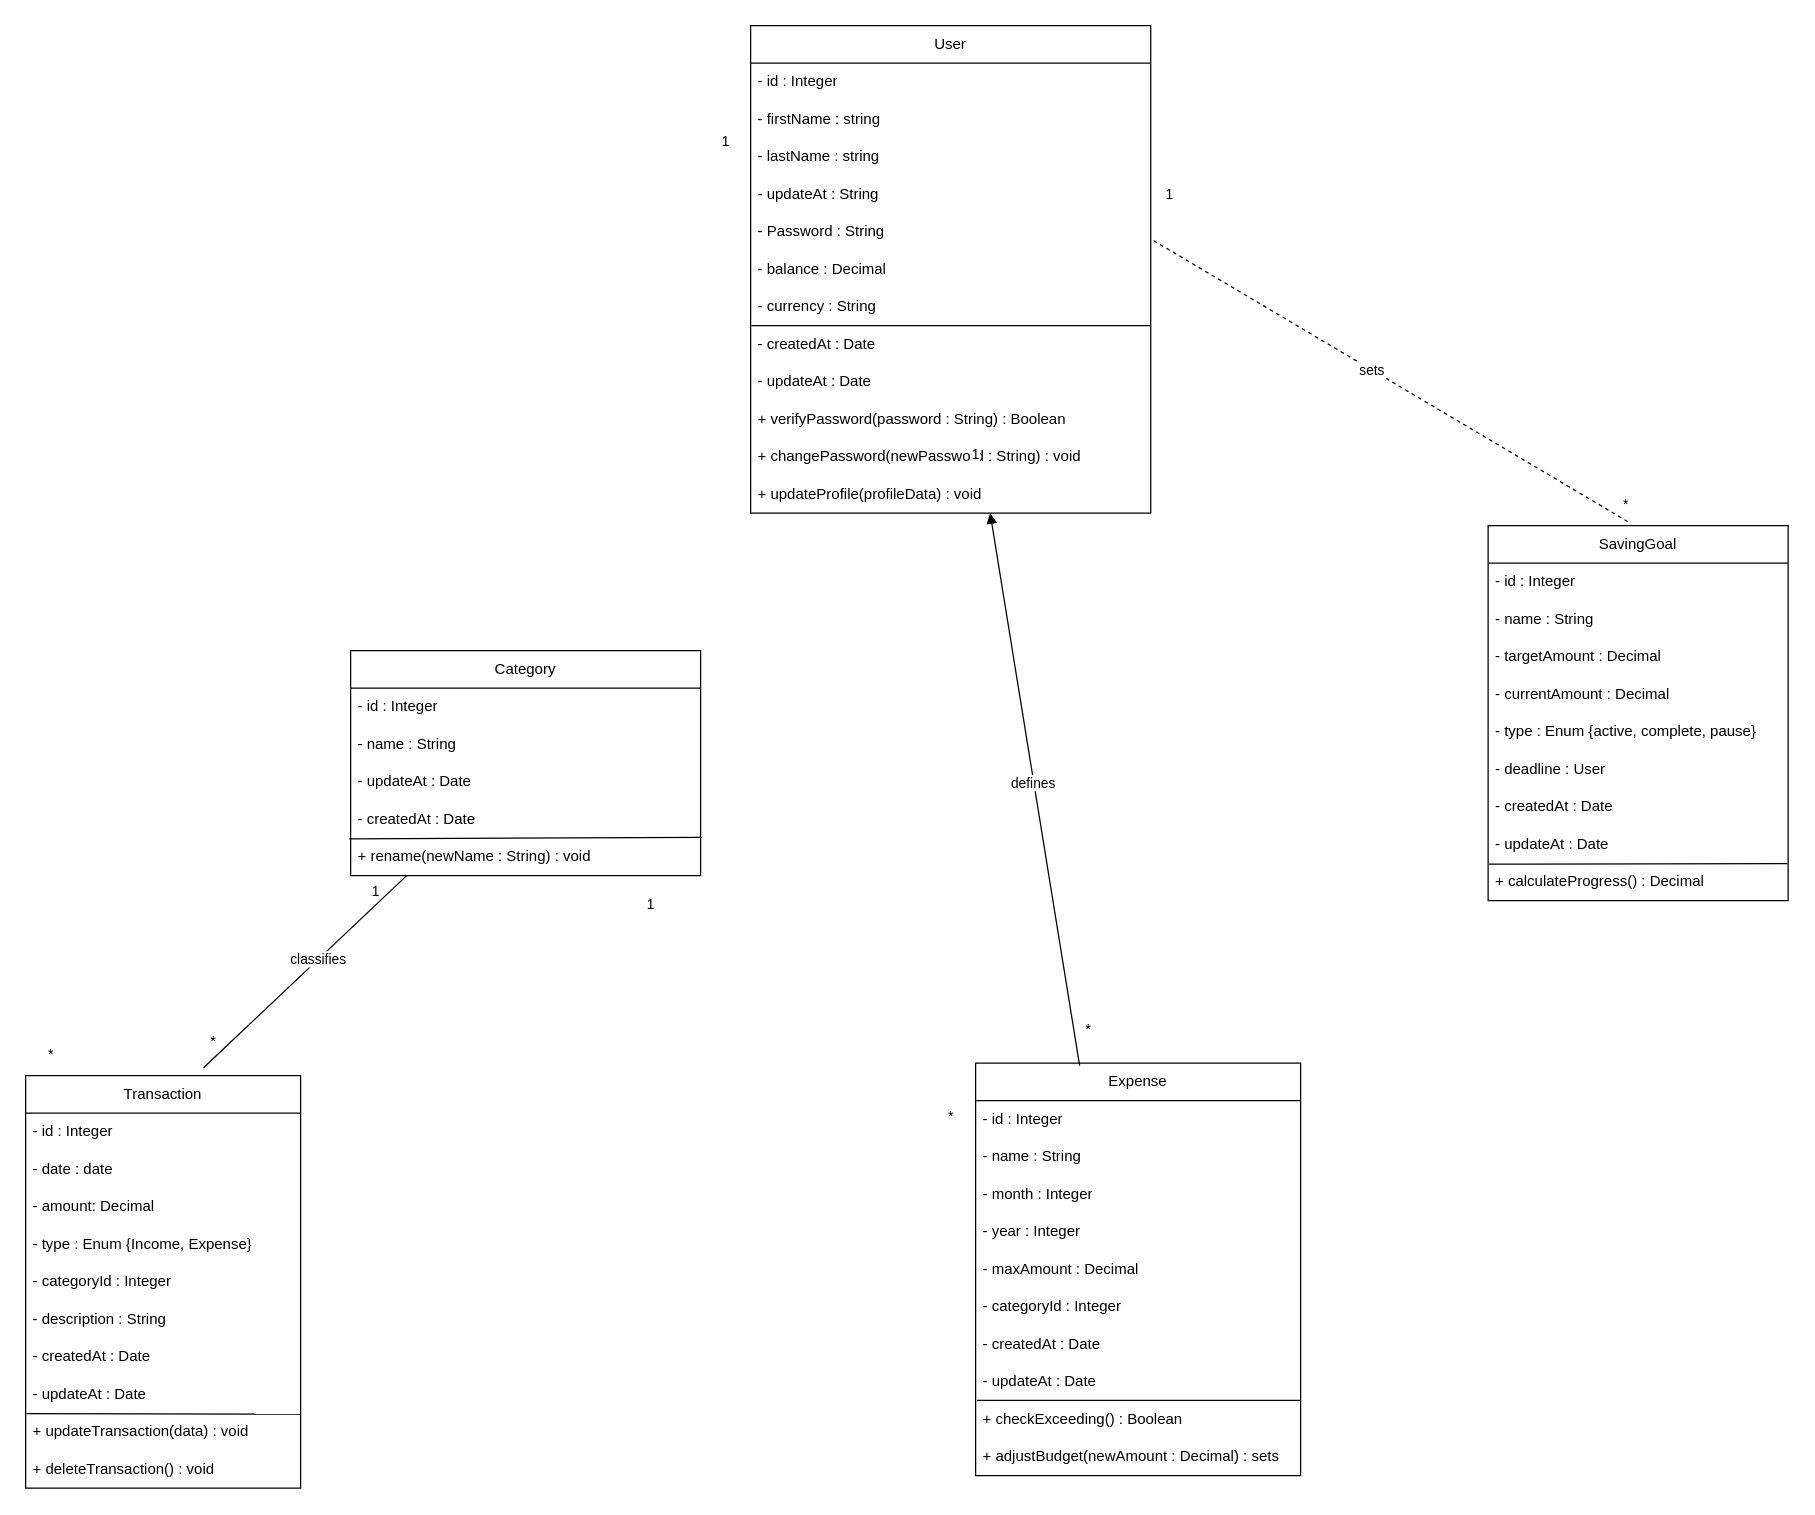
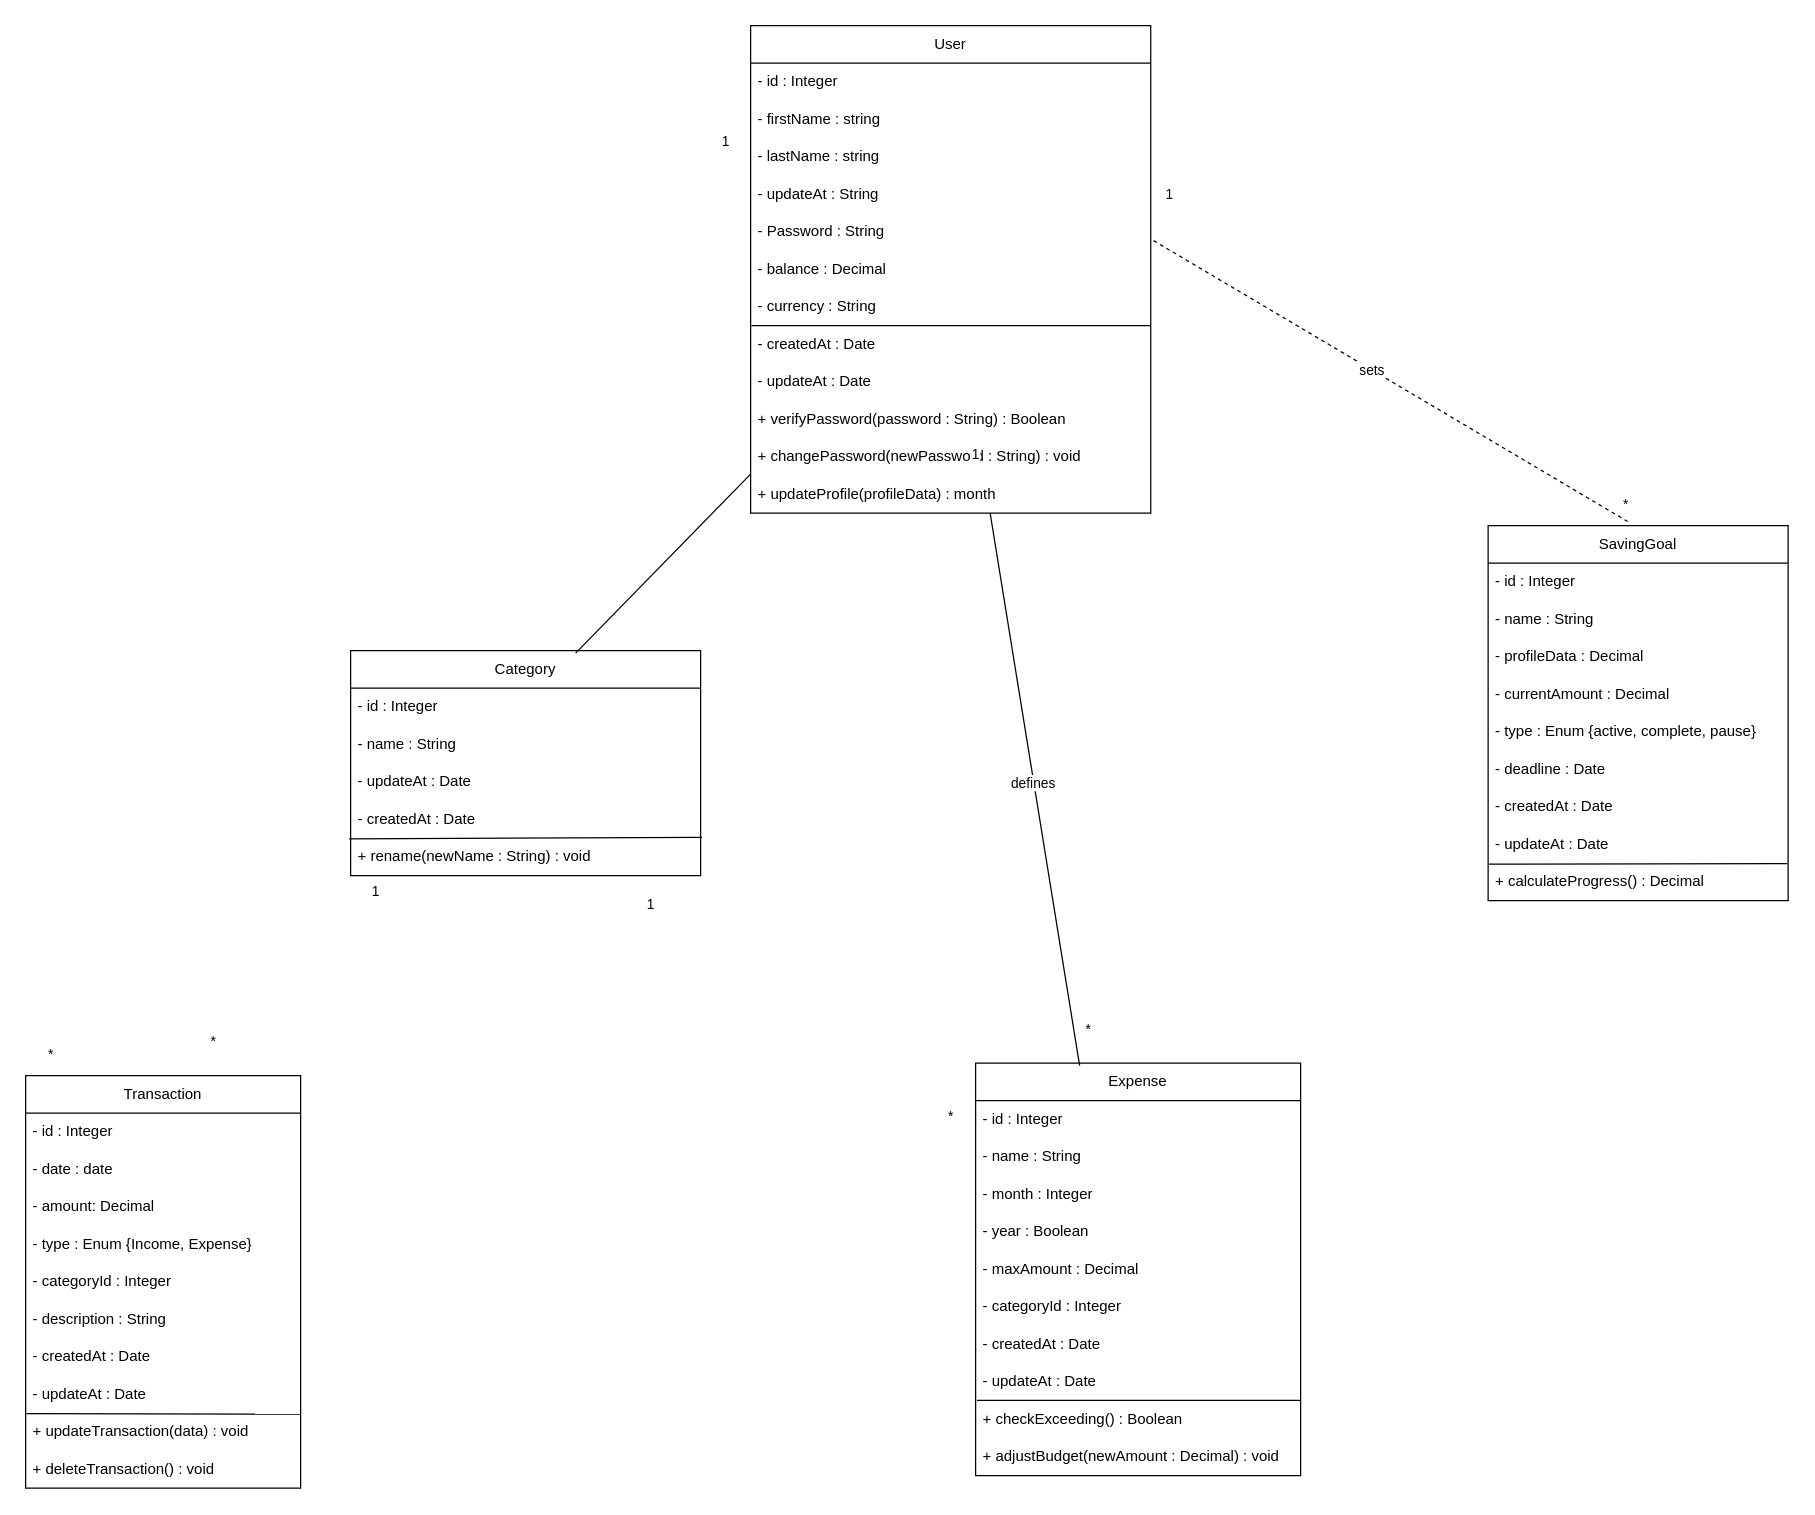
(888, 494) -> (894, 494)
(992, 524) -> (991, 521)
none -> (662, 565)
(1585, 657) -> (1577, 657)
(1555, 769) -> (1555, 769)
(304, 973) -> none
(1043, 1232) -> (1041, 1232)
(1139, 1457) -> (1139, 1457)
